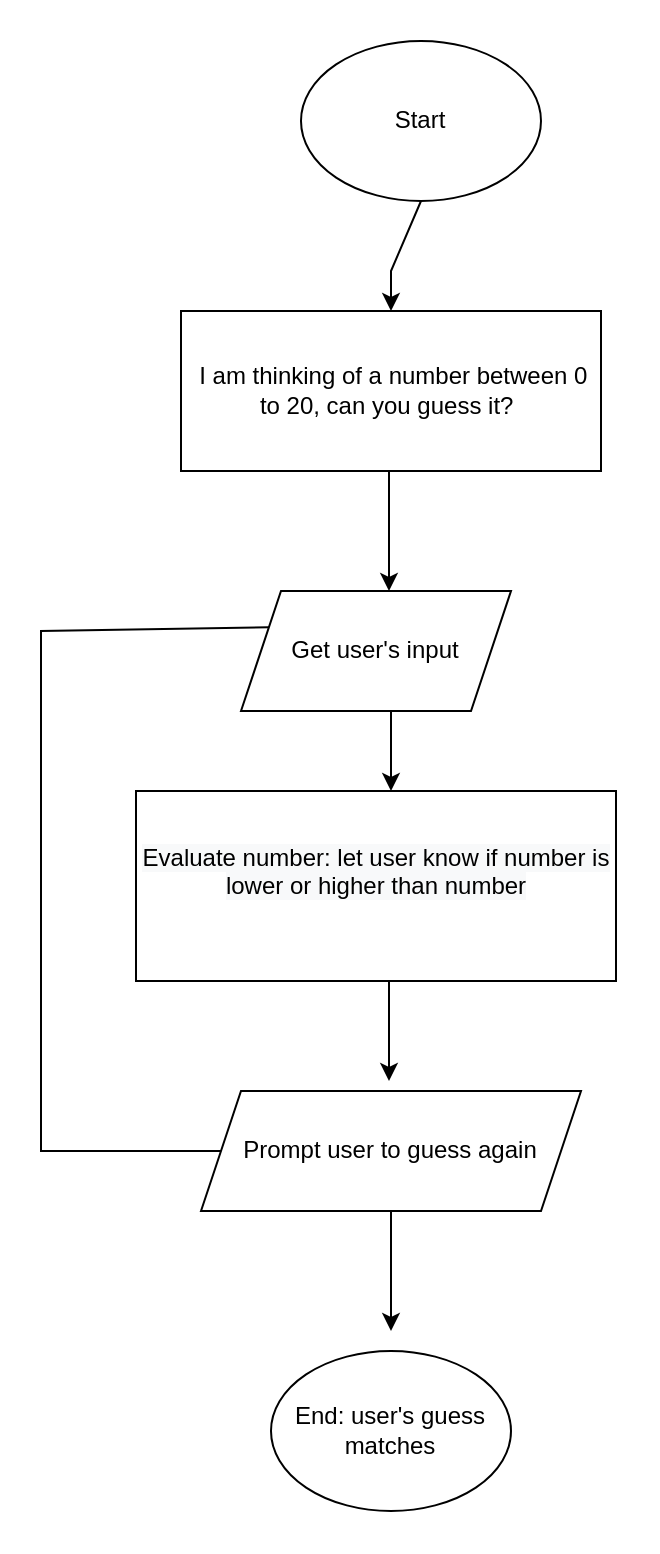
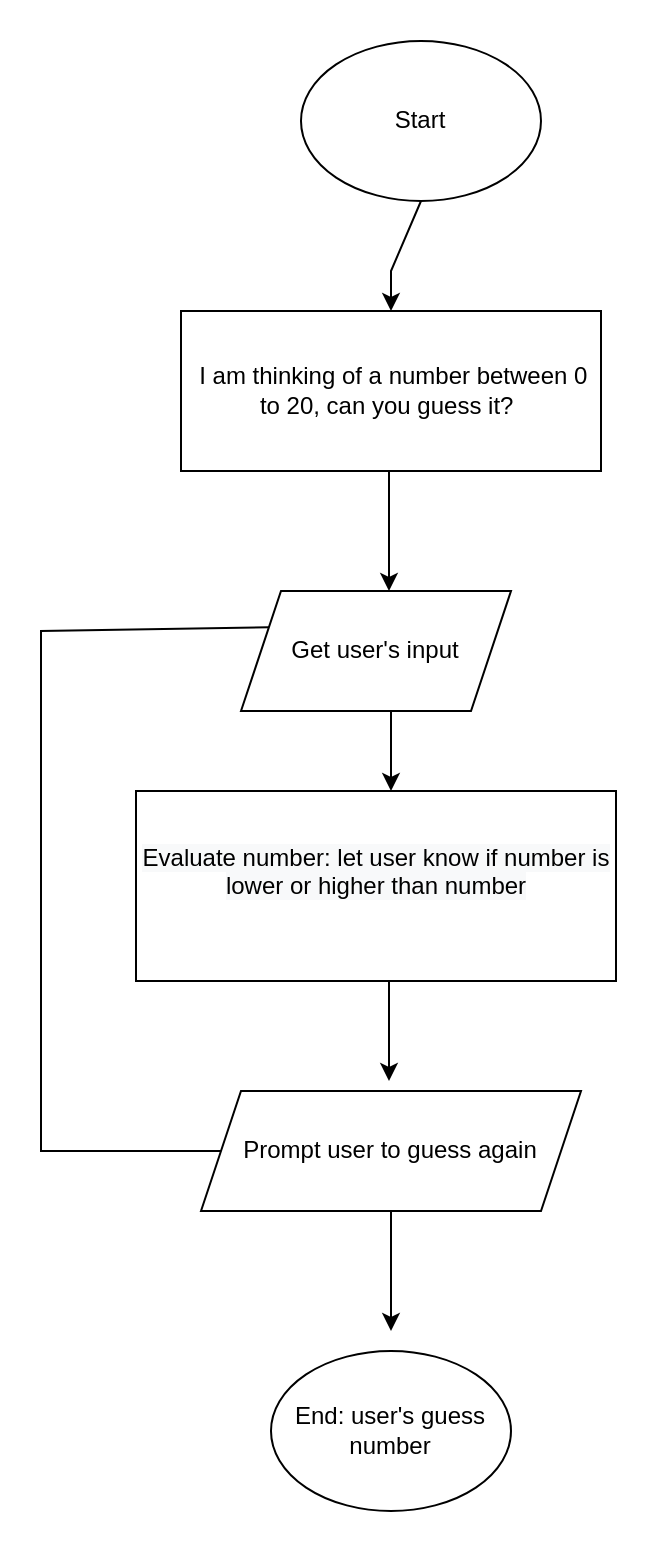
(391, 1431) -> (391, 1431)
